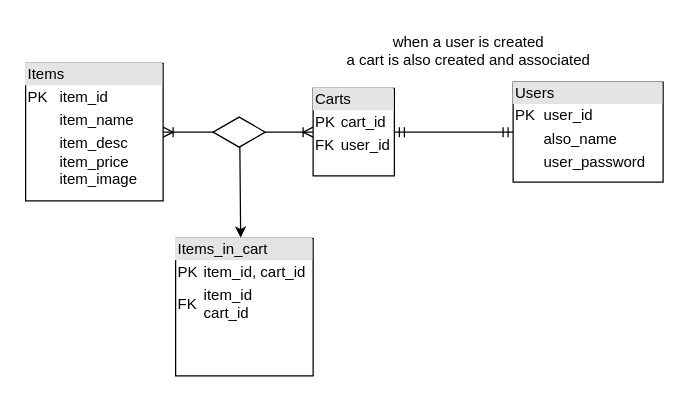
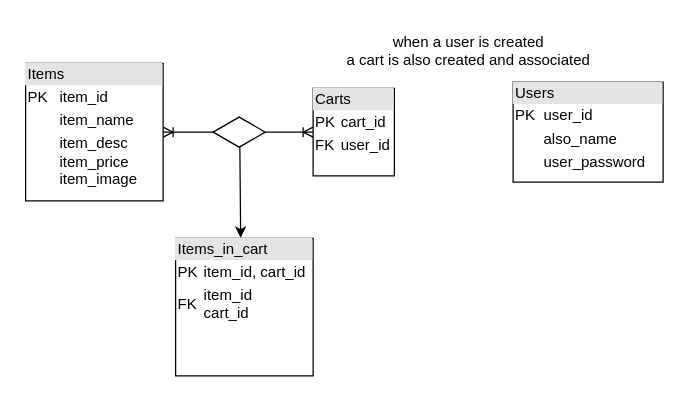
(453, 132) -> none
